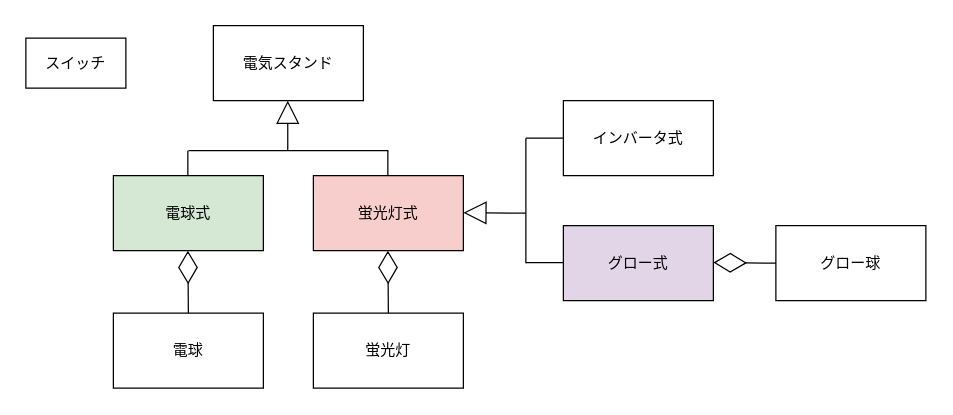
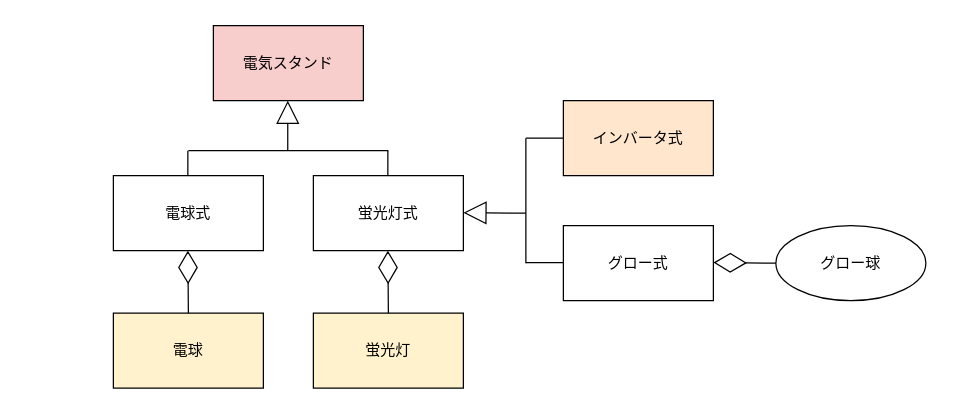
(76, 63) -> none
(288, 63) -> (288, 63)
(638, 138) -> (638, 138)
(188, 213) -> (188, 213)
(388, 213) -> (388, 213)
(638, 263) -> (638, 263)
(851, 263) -> (851, 263)
(188, 351) -> (188, 351)
(388, 351) -> (388, 351)
